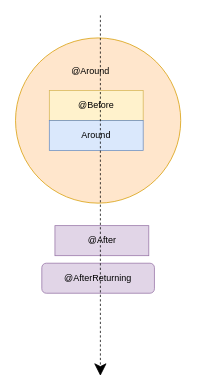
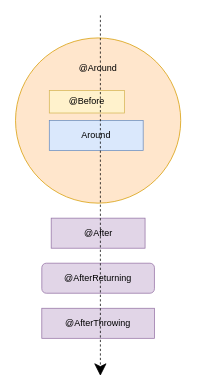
(90, 72) -> (98, 68)
(96, 105) -> (87, 102)
(102, 240) -> (98, 233)
none -> (98, 323)
